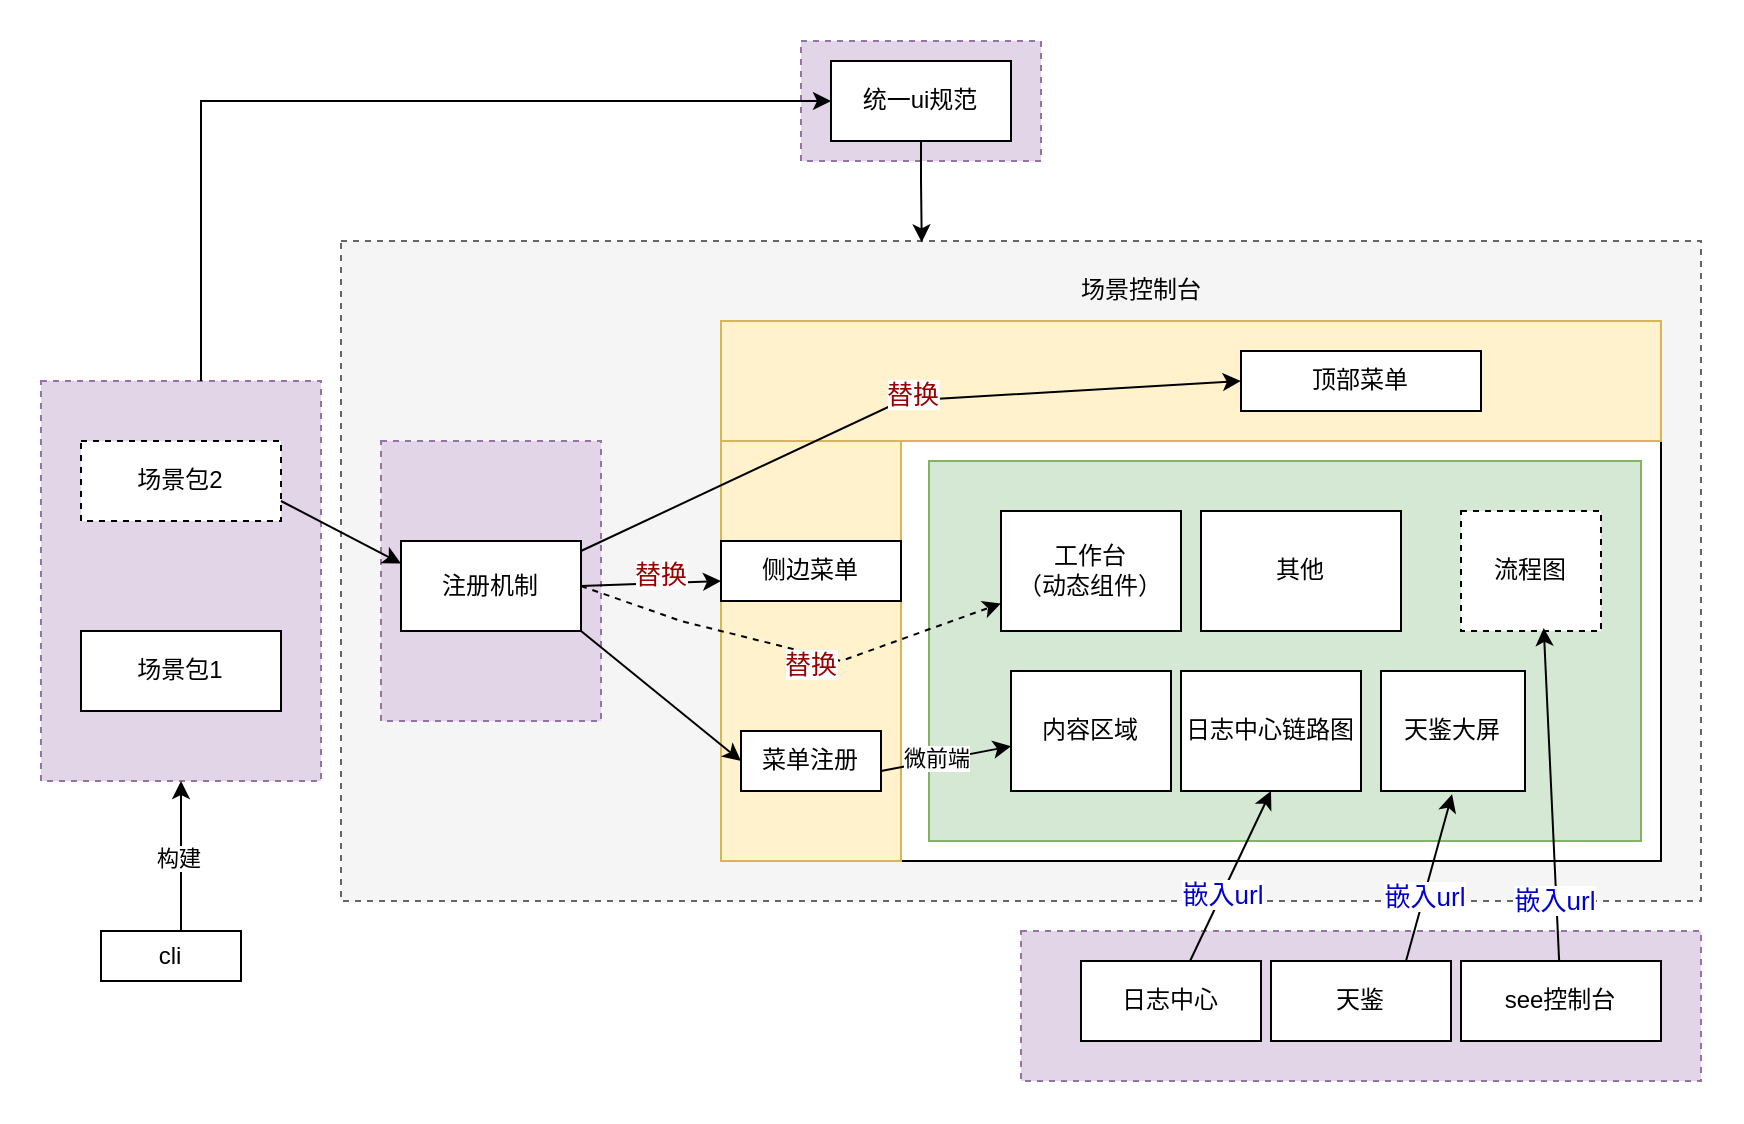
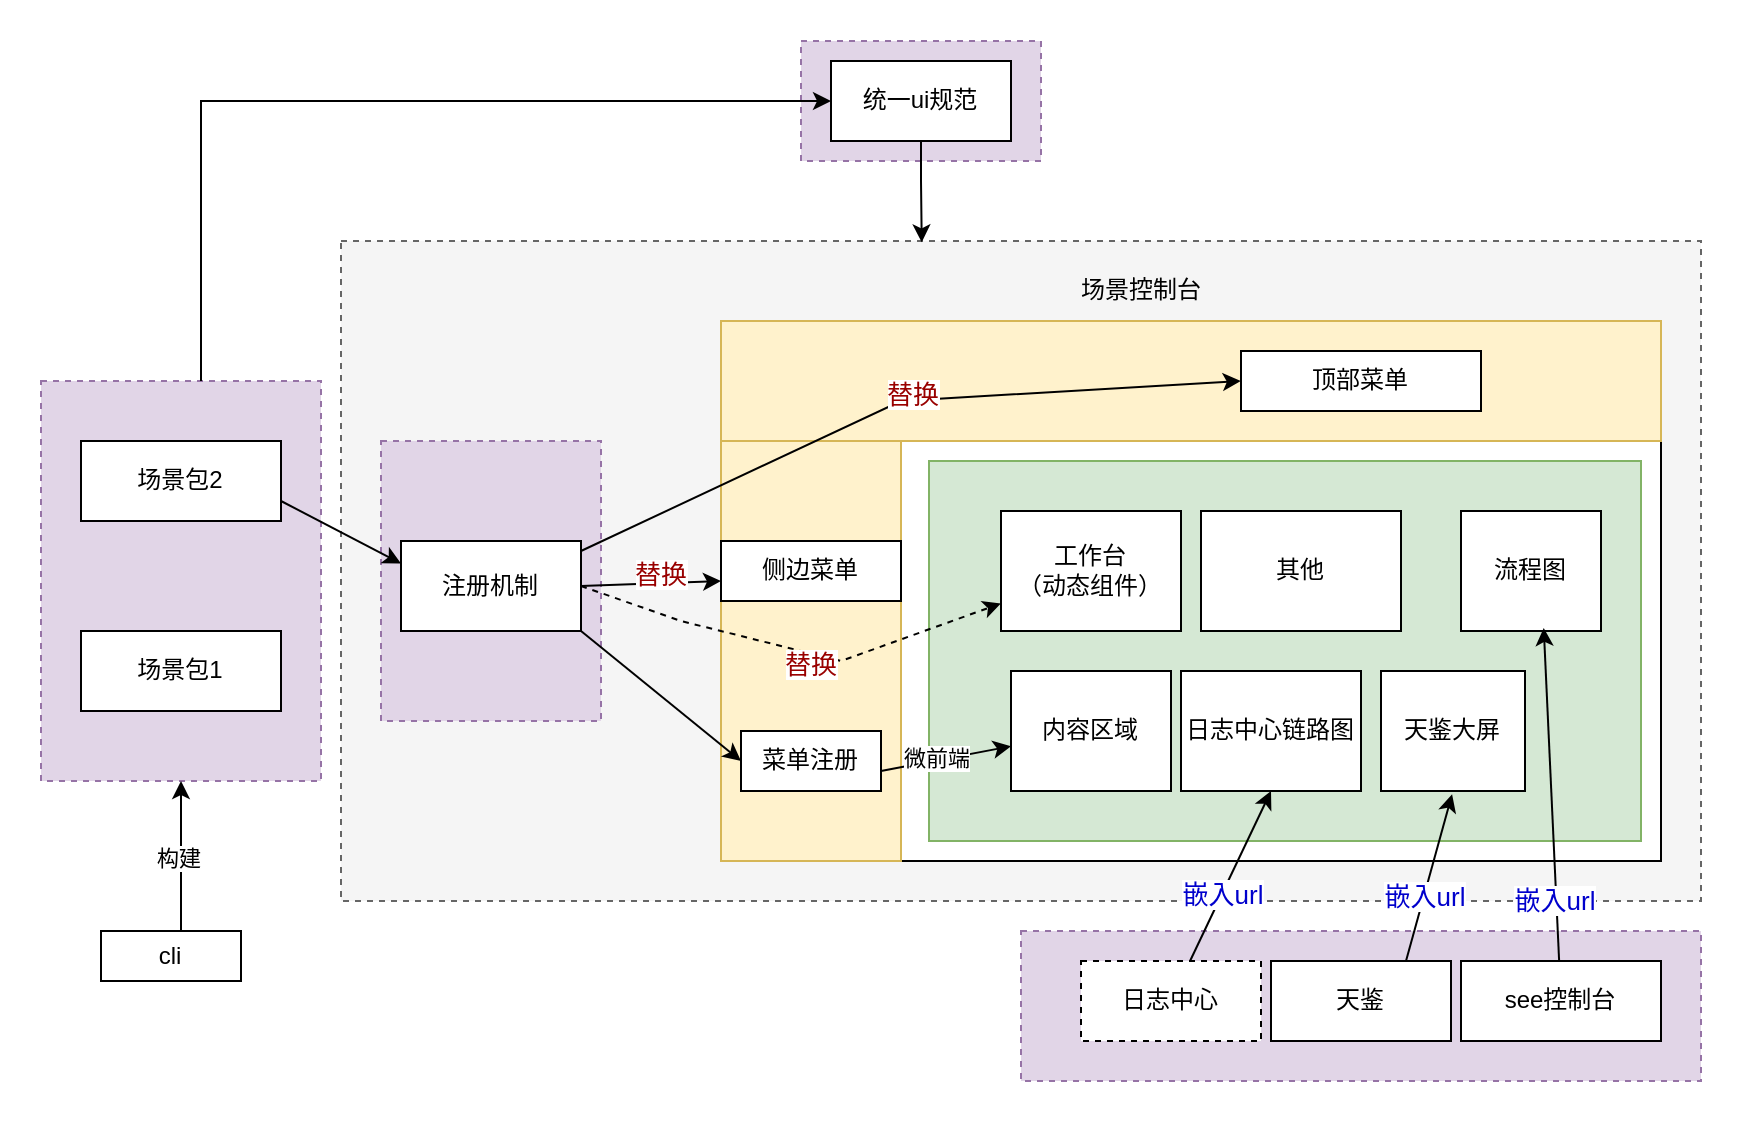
(181, 481) -> (181, 481)
(1531, 571) -> (1531, 571)
(1171, 1001) -> (1171, 1001)
